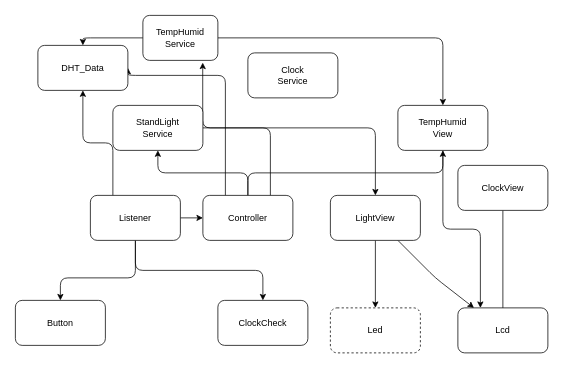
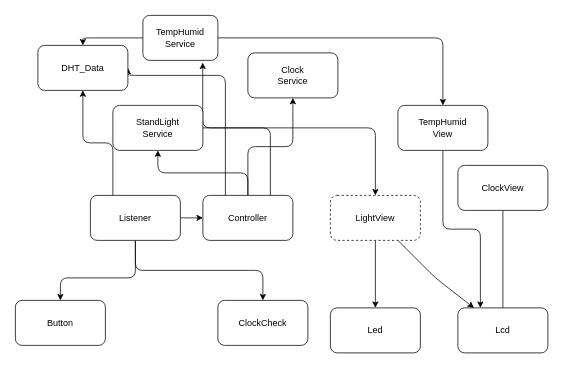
(343, 173) -> (272, 147)
(375, 218) -> (375, 218)
(375, 330) -> (375, 330)
